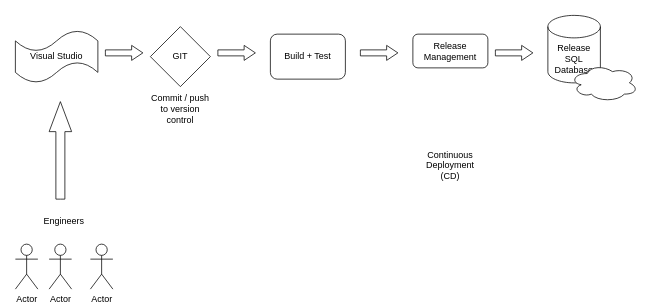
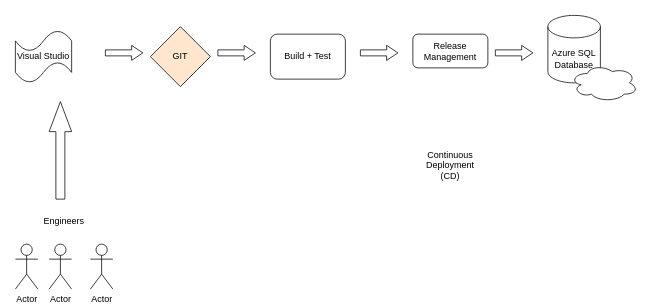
(57, 57) -> (44, 57)
(180, 57) -> (180, 57)
(574, 59) -> (574, 59)
(180, 109) -> none
